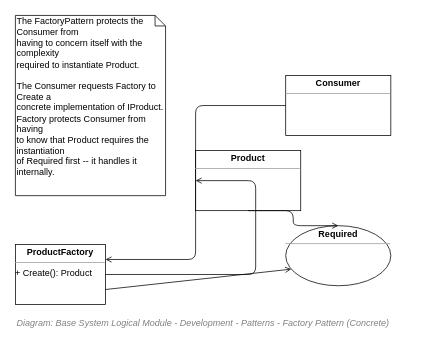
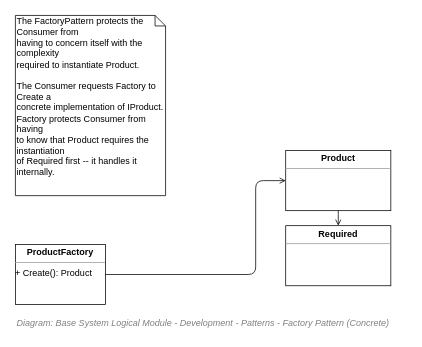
(338, 105) -> none
(248, 180) -> (338, 180)
(195, 181) -> none
(338, 255) -> (338, 255)
(167, 282) -> none
